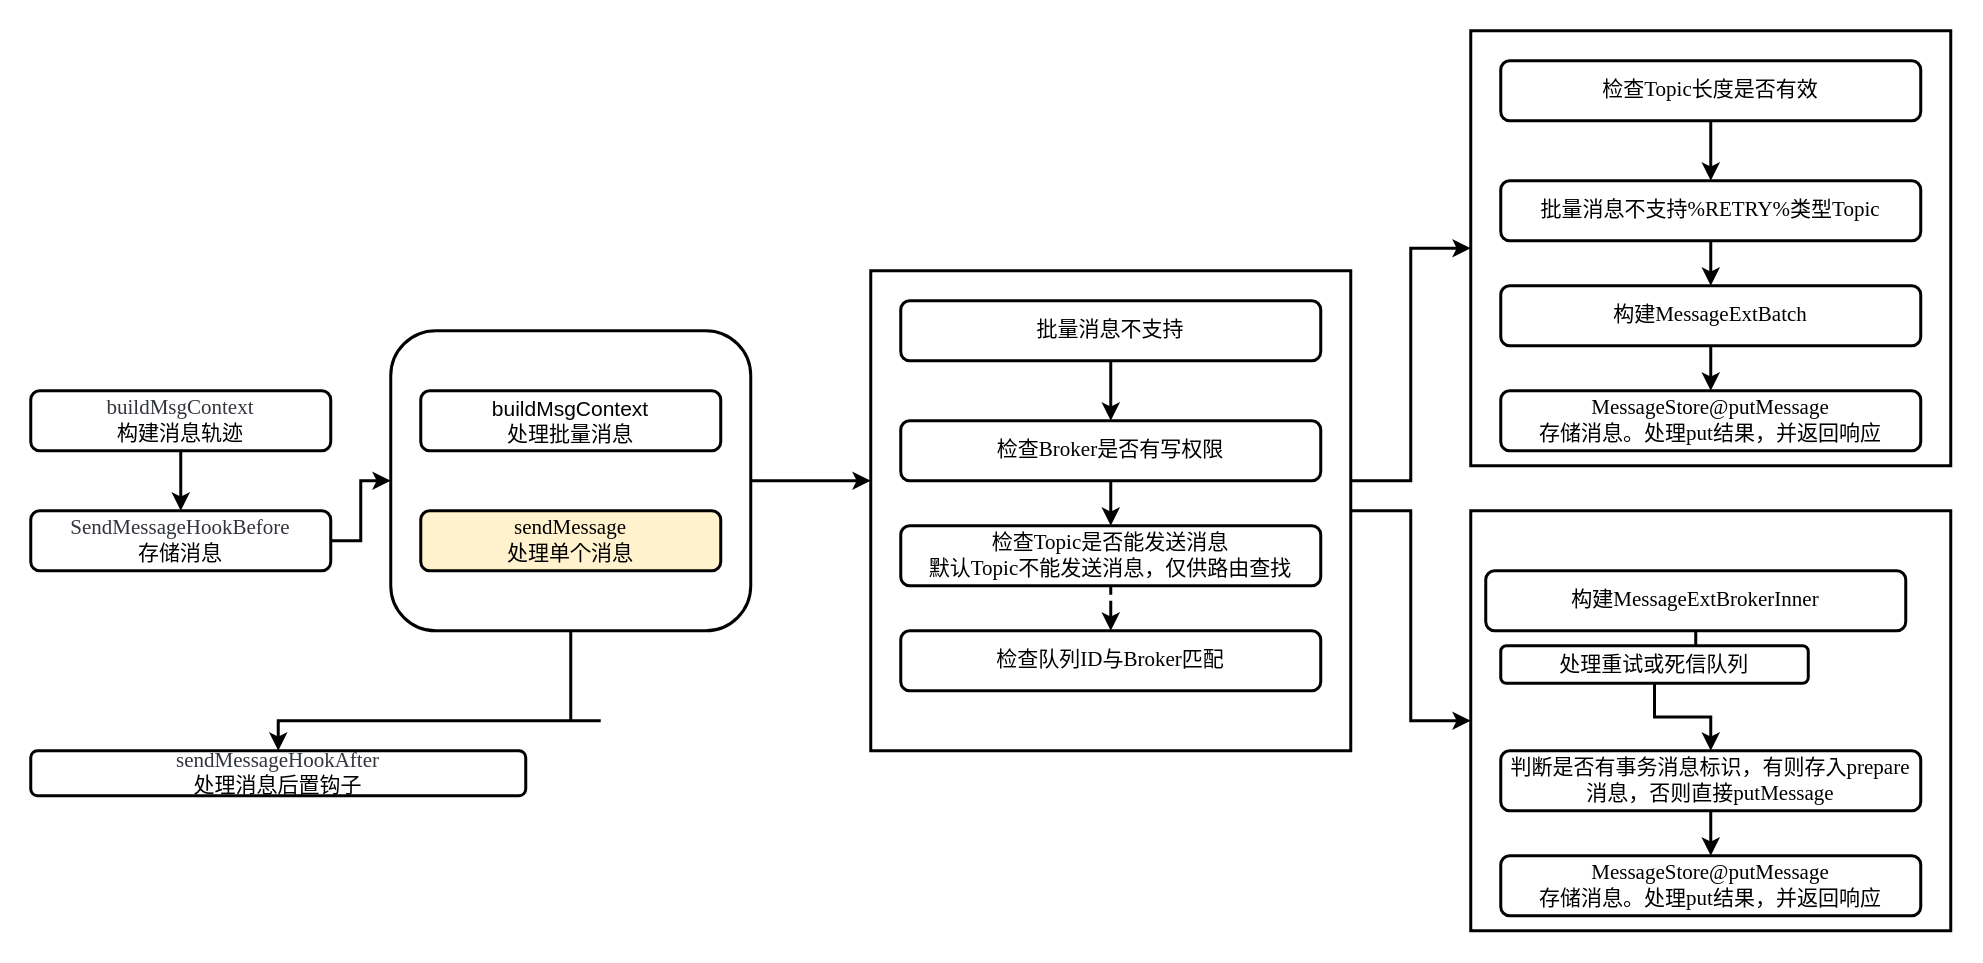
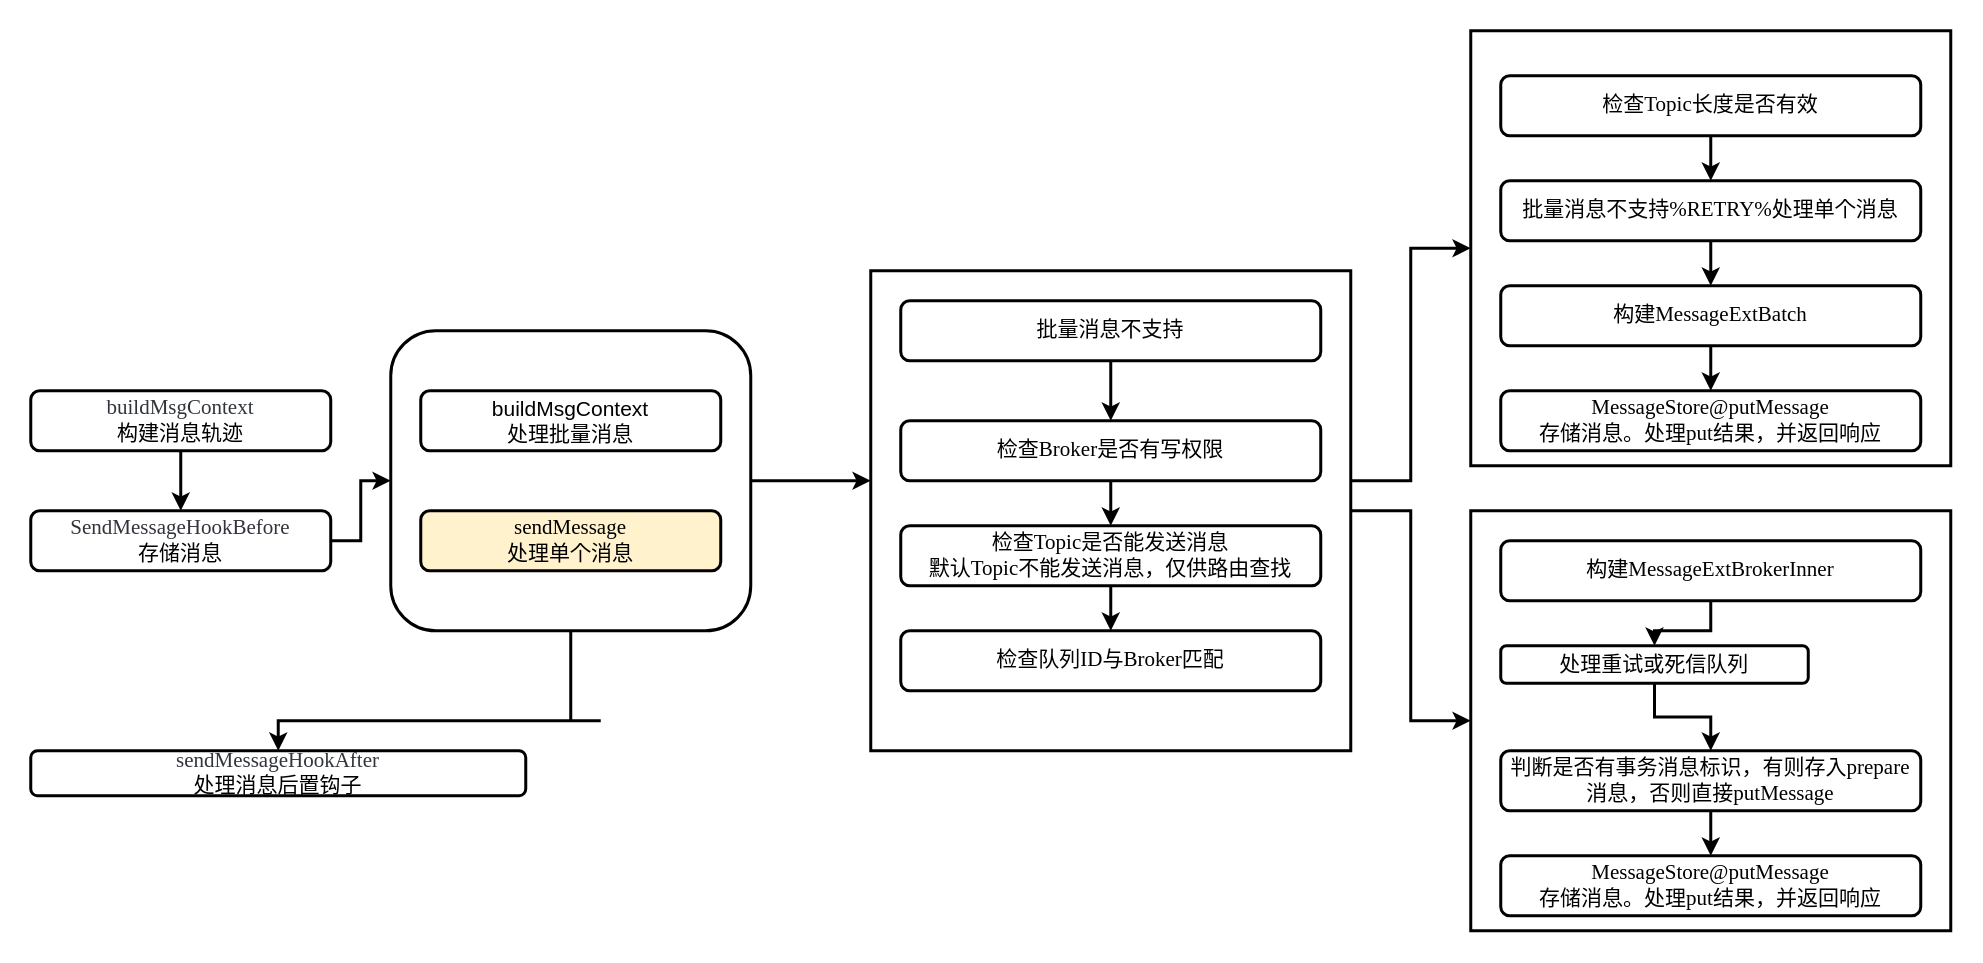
(1711, 91) -> (1711, 106)
(1711, 211) -> (1711, 211)
(1111, 597) -> (1111, 597)
(1696, 601) -> (1711, 571)
